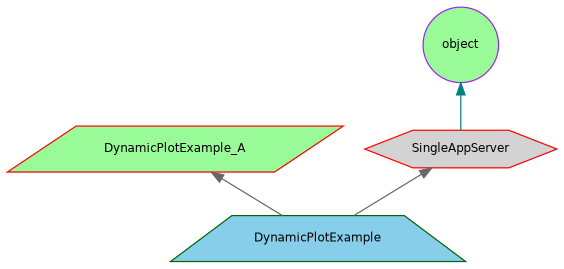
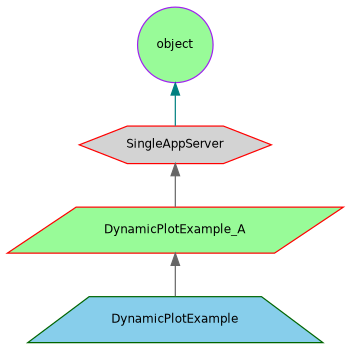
(388, 195) -> (175, 191)
